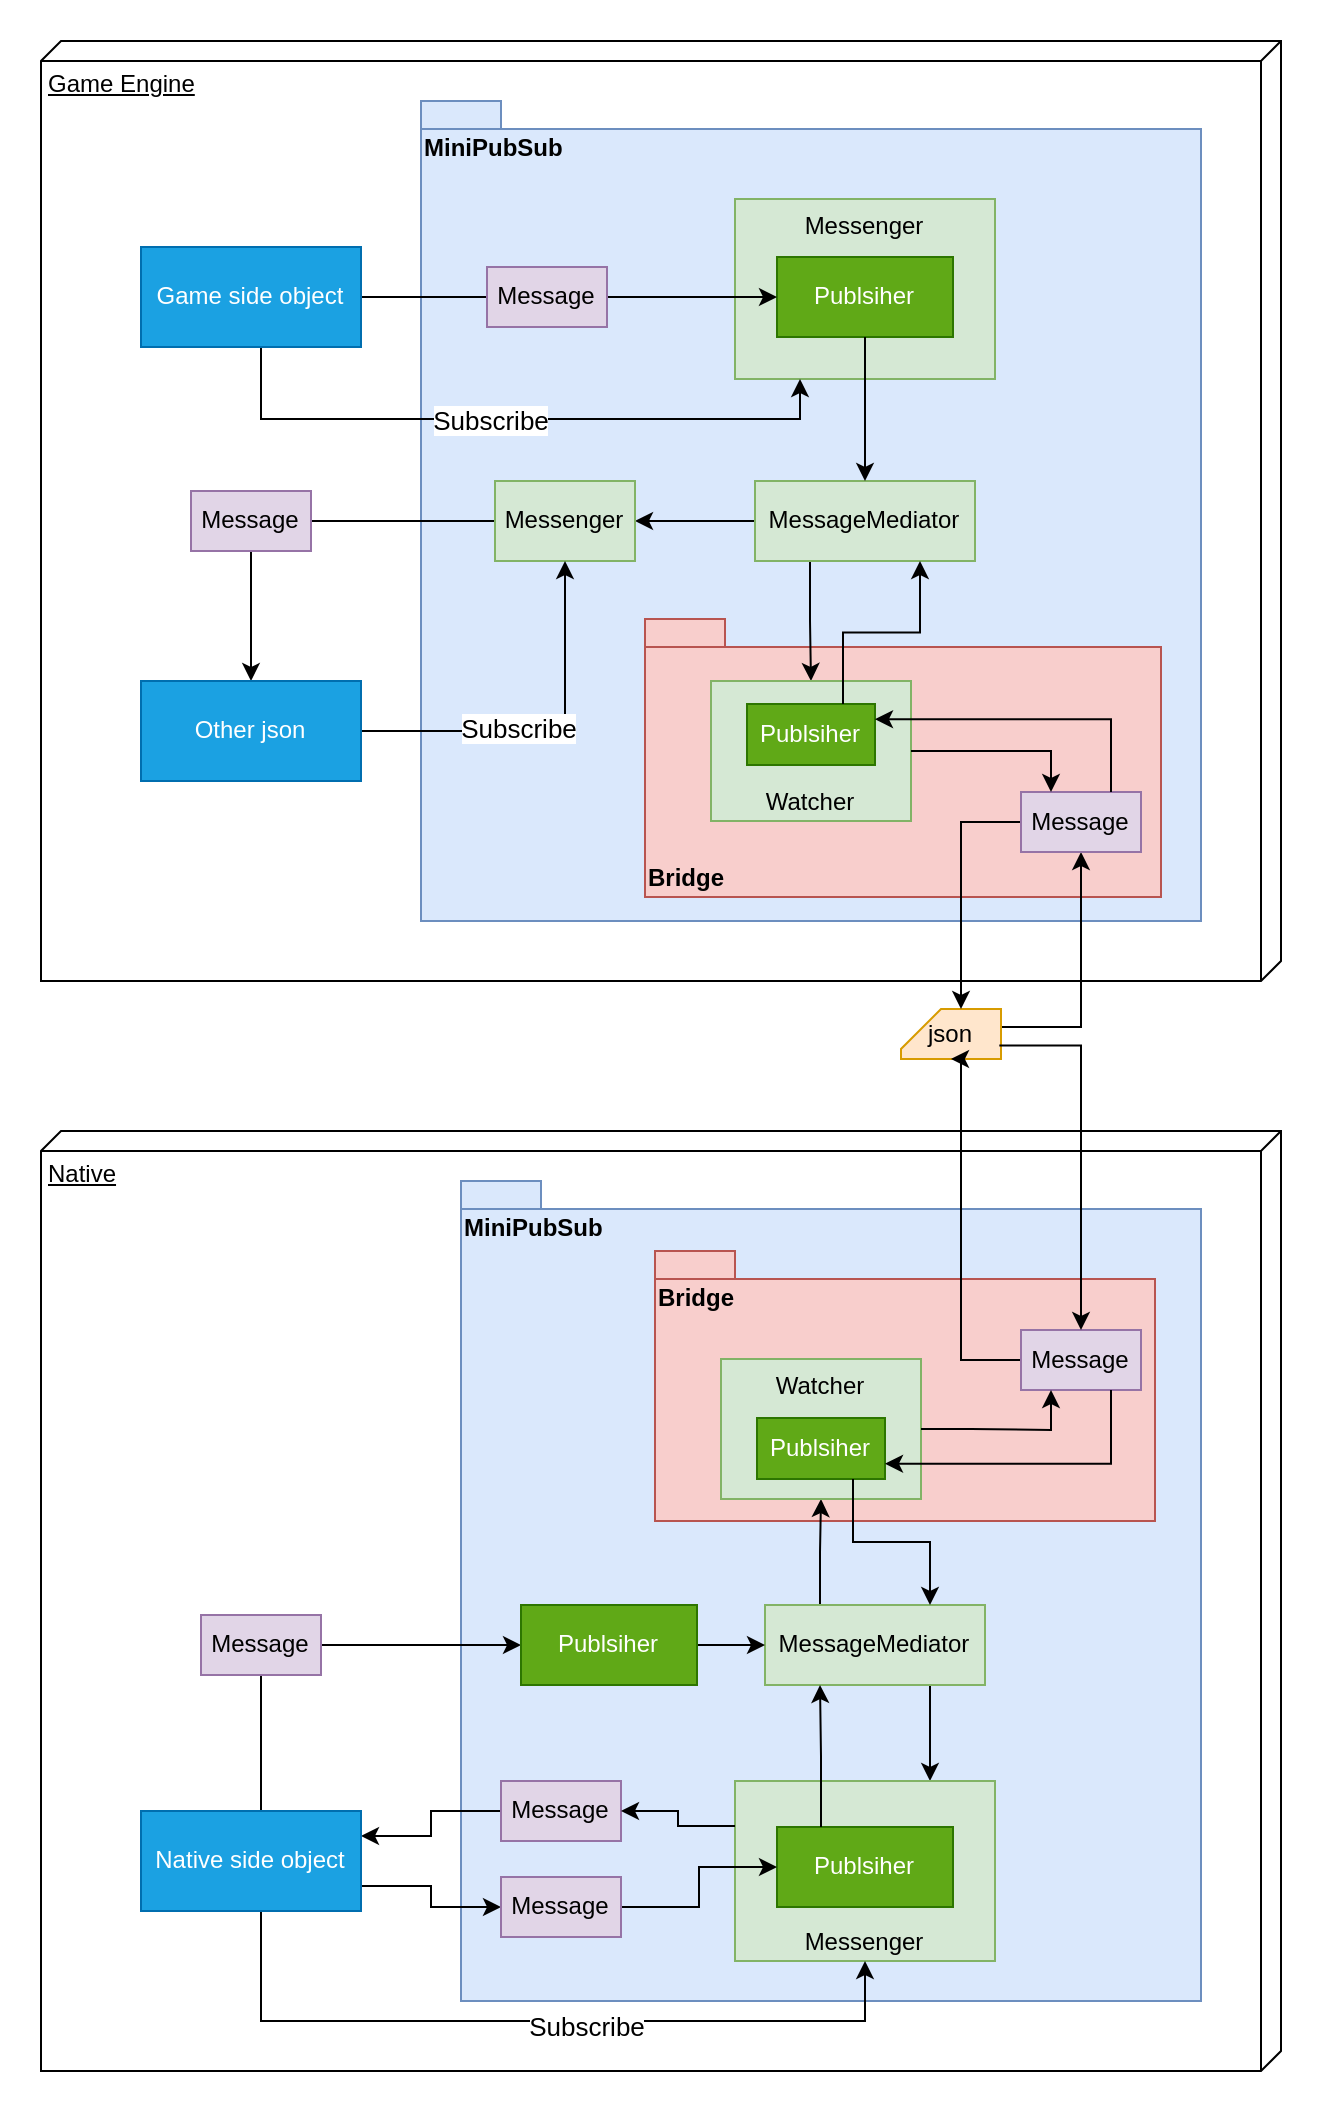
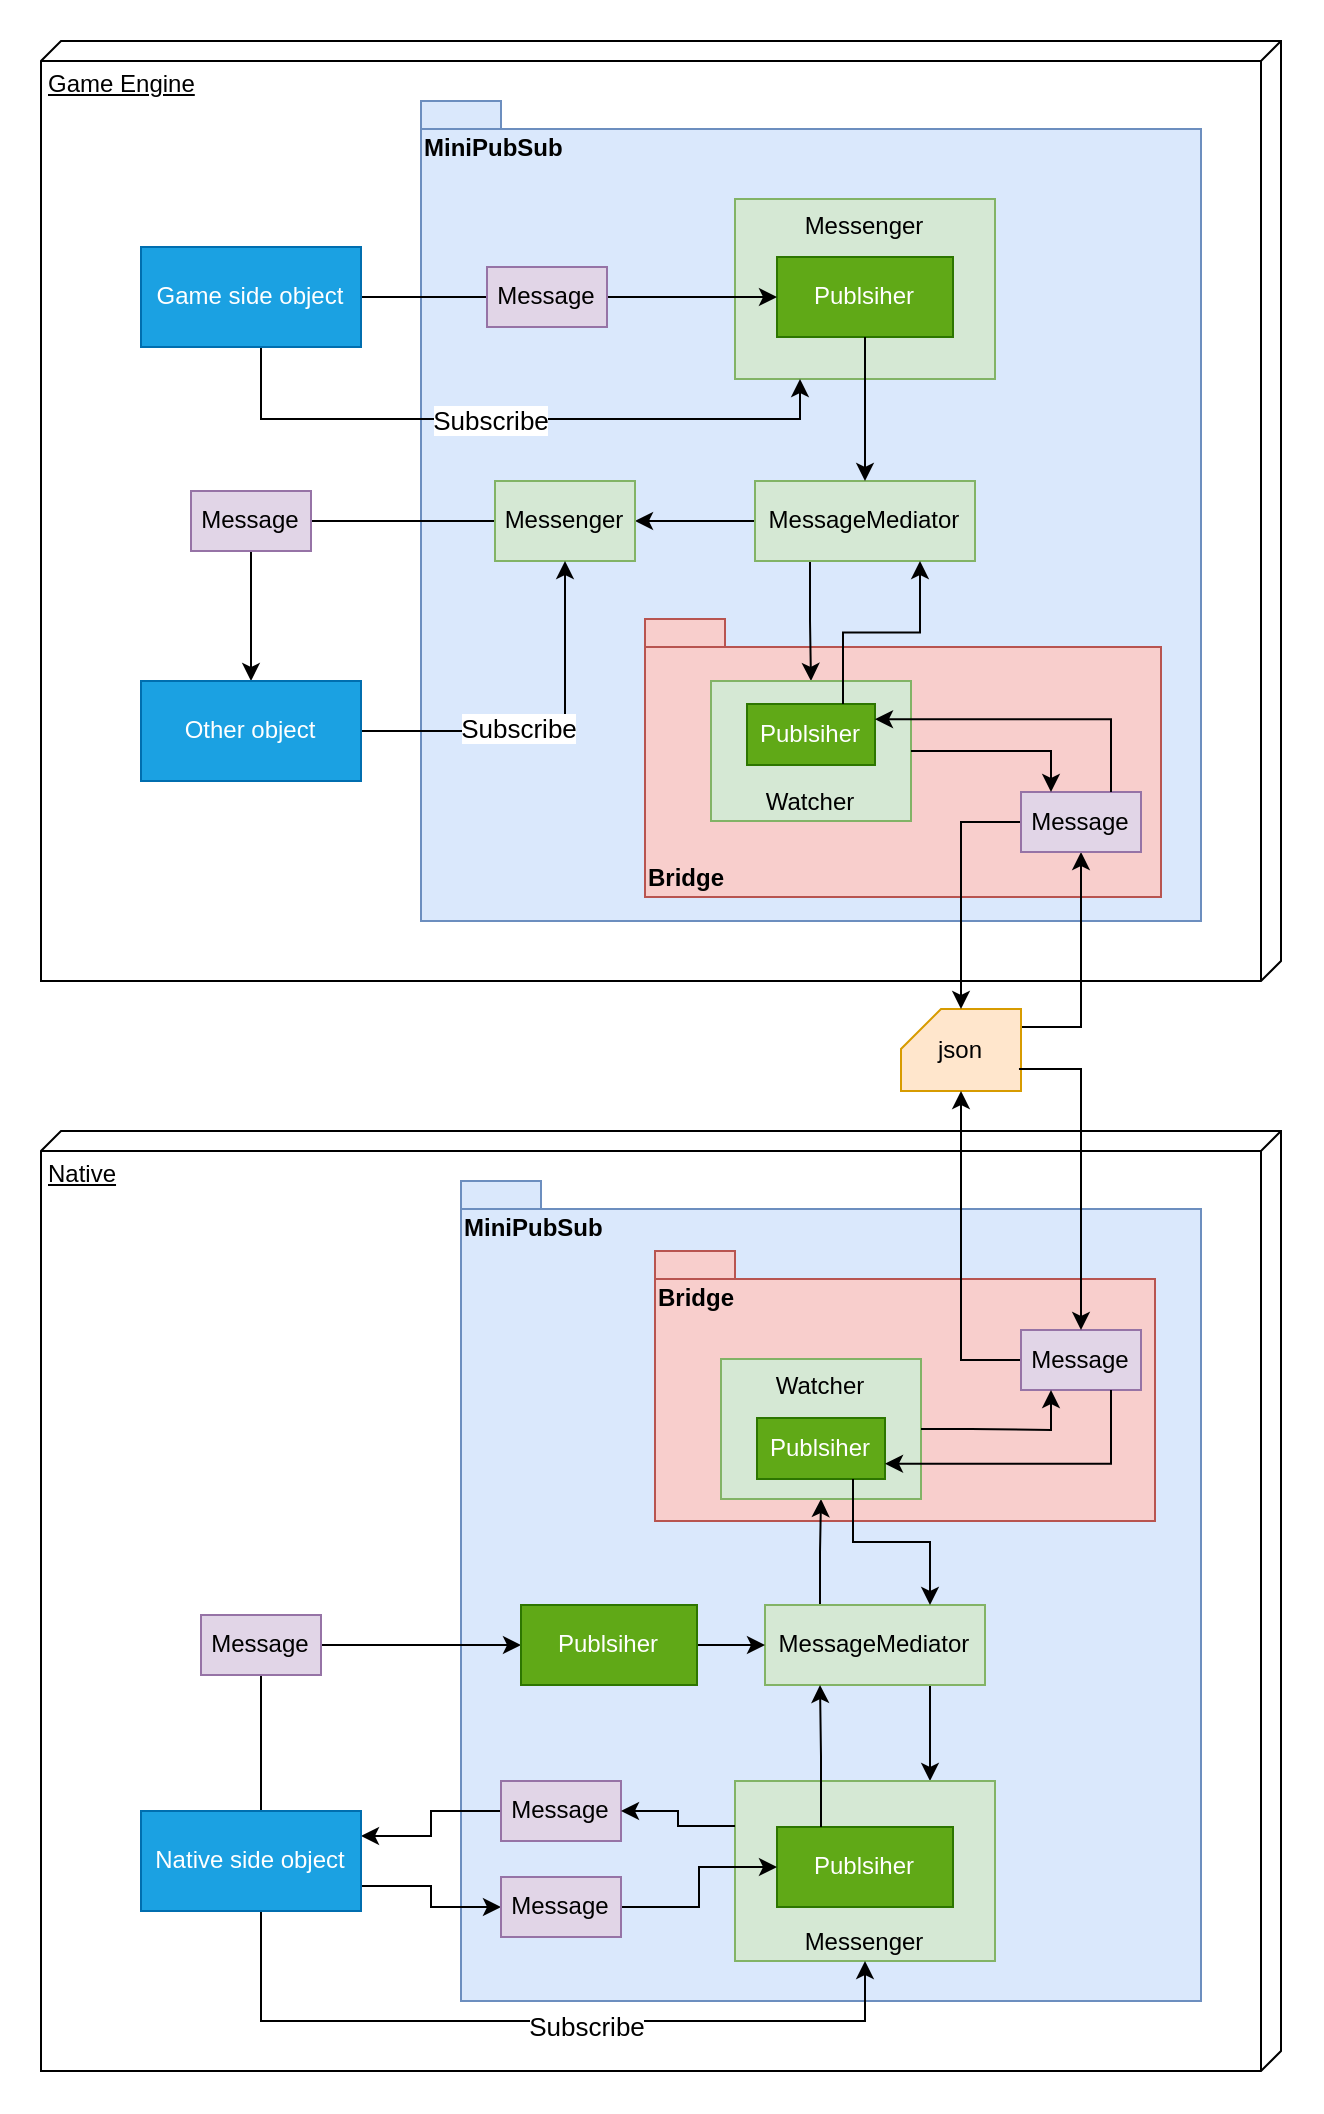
(251, 731) -> (251, 731)
(951, 1034) -> (961, 1050)
